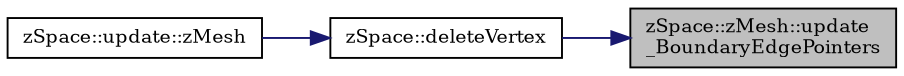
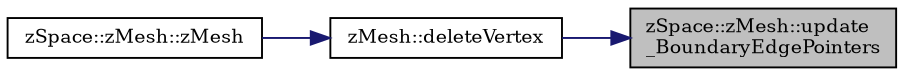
(135, 38) -> (135, 38)
(446, 38) -> (446, 38)
